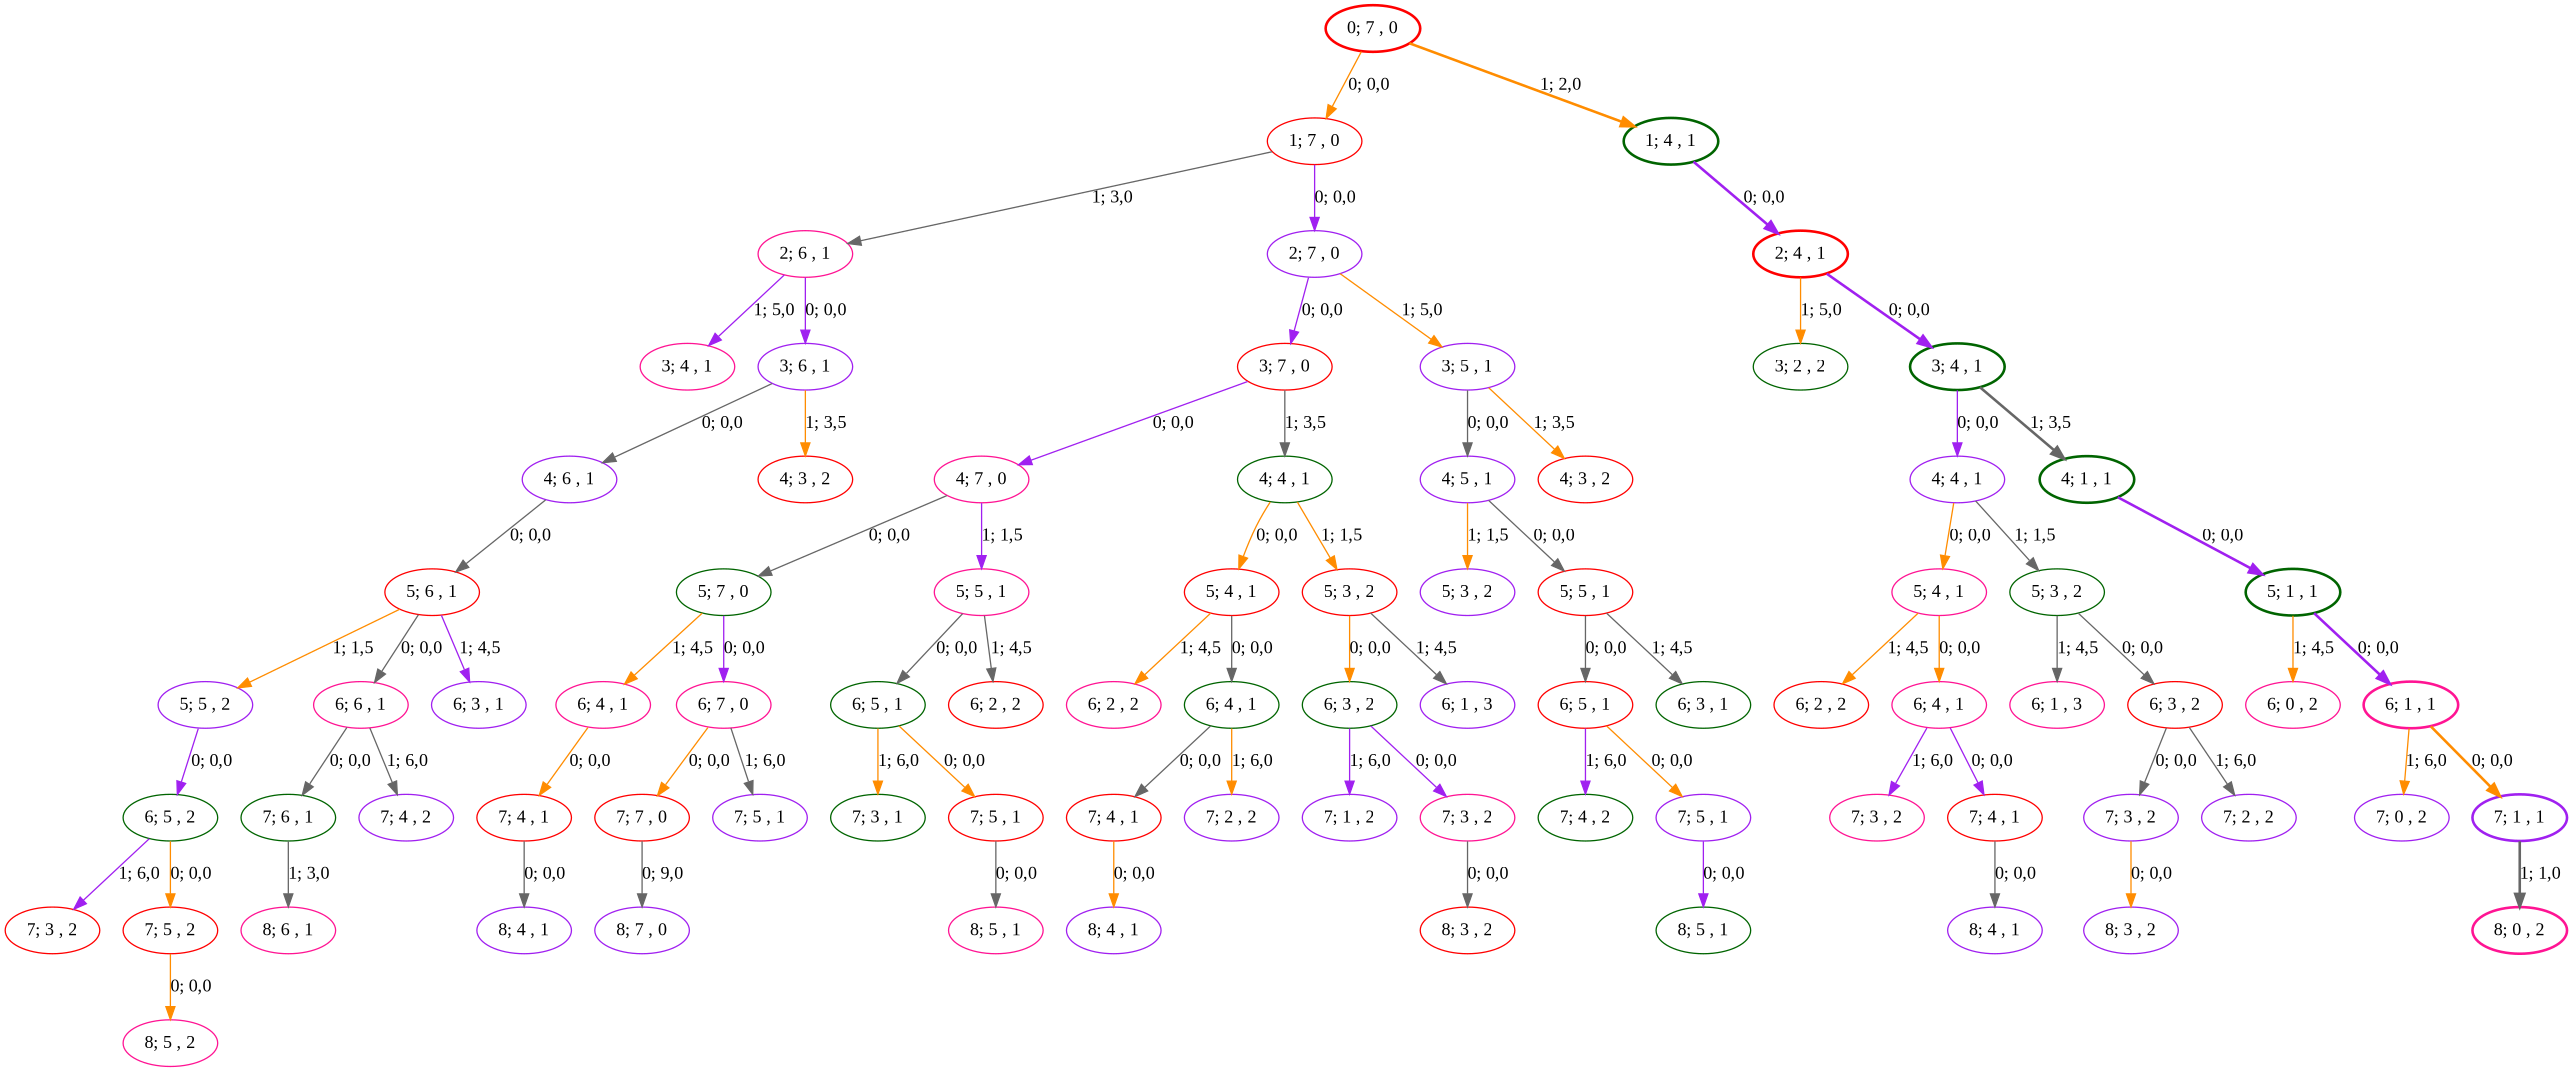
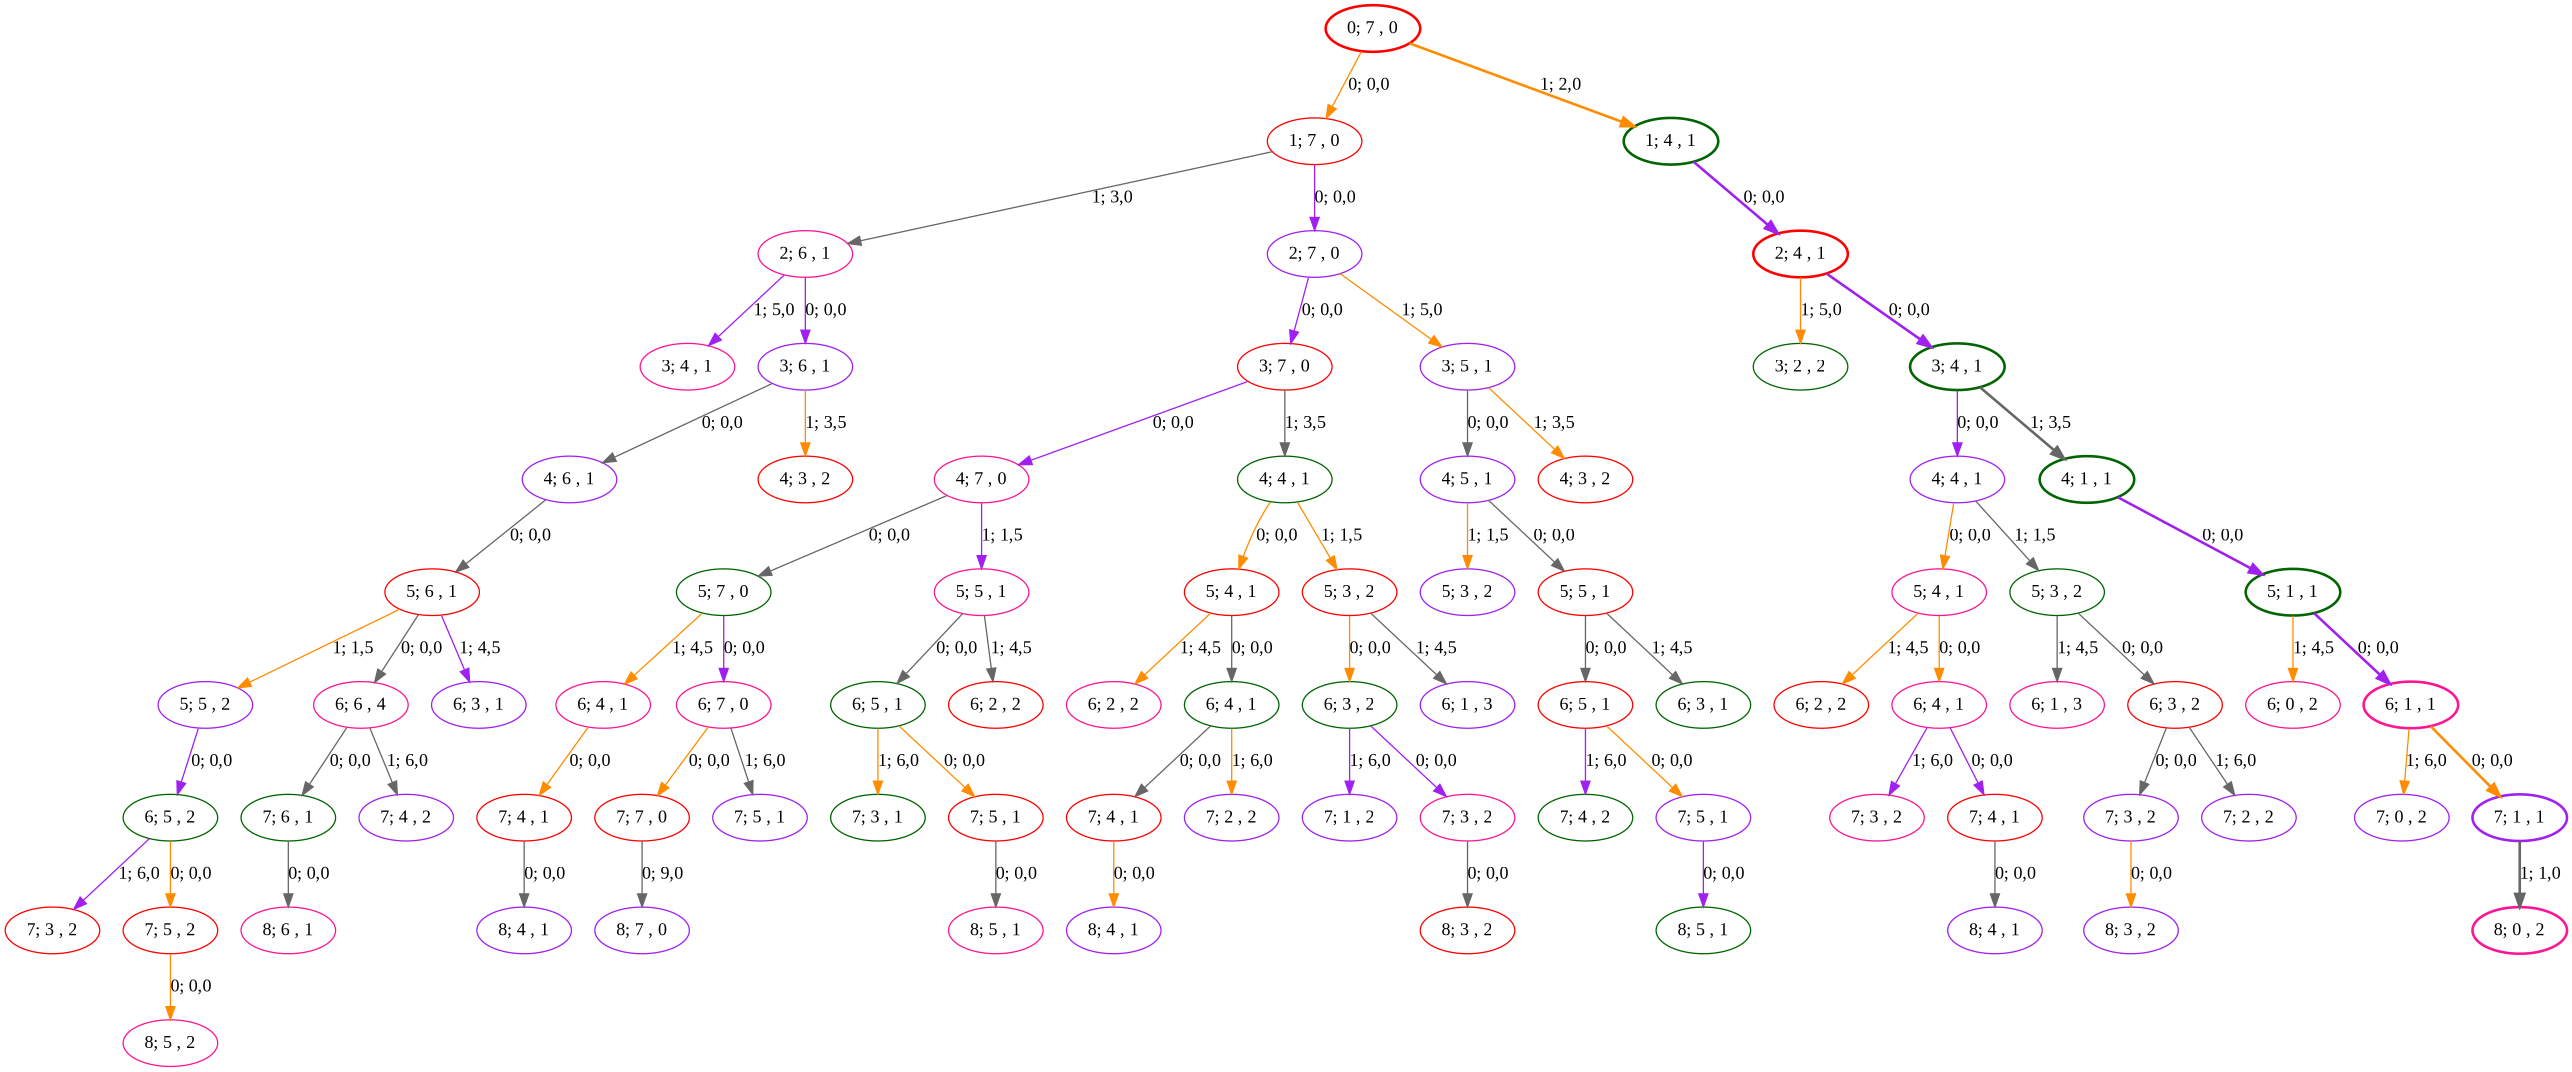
(361, 705) -> (361, 705)
(309, 874) -> (309, 874)
